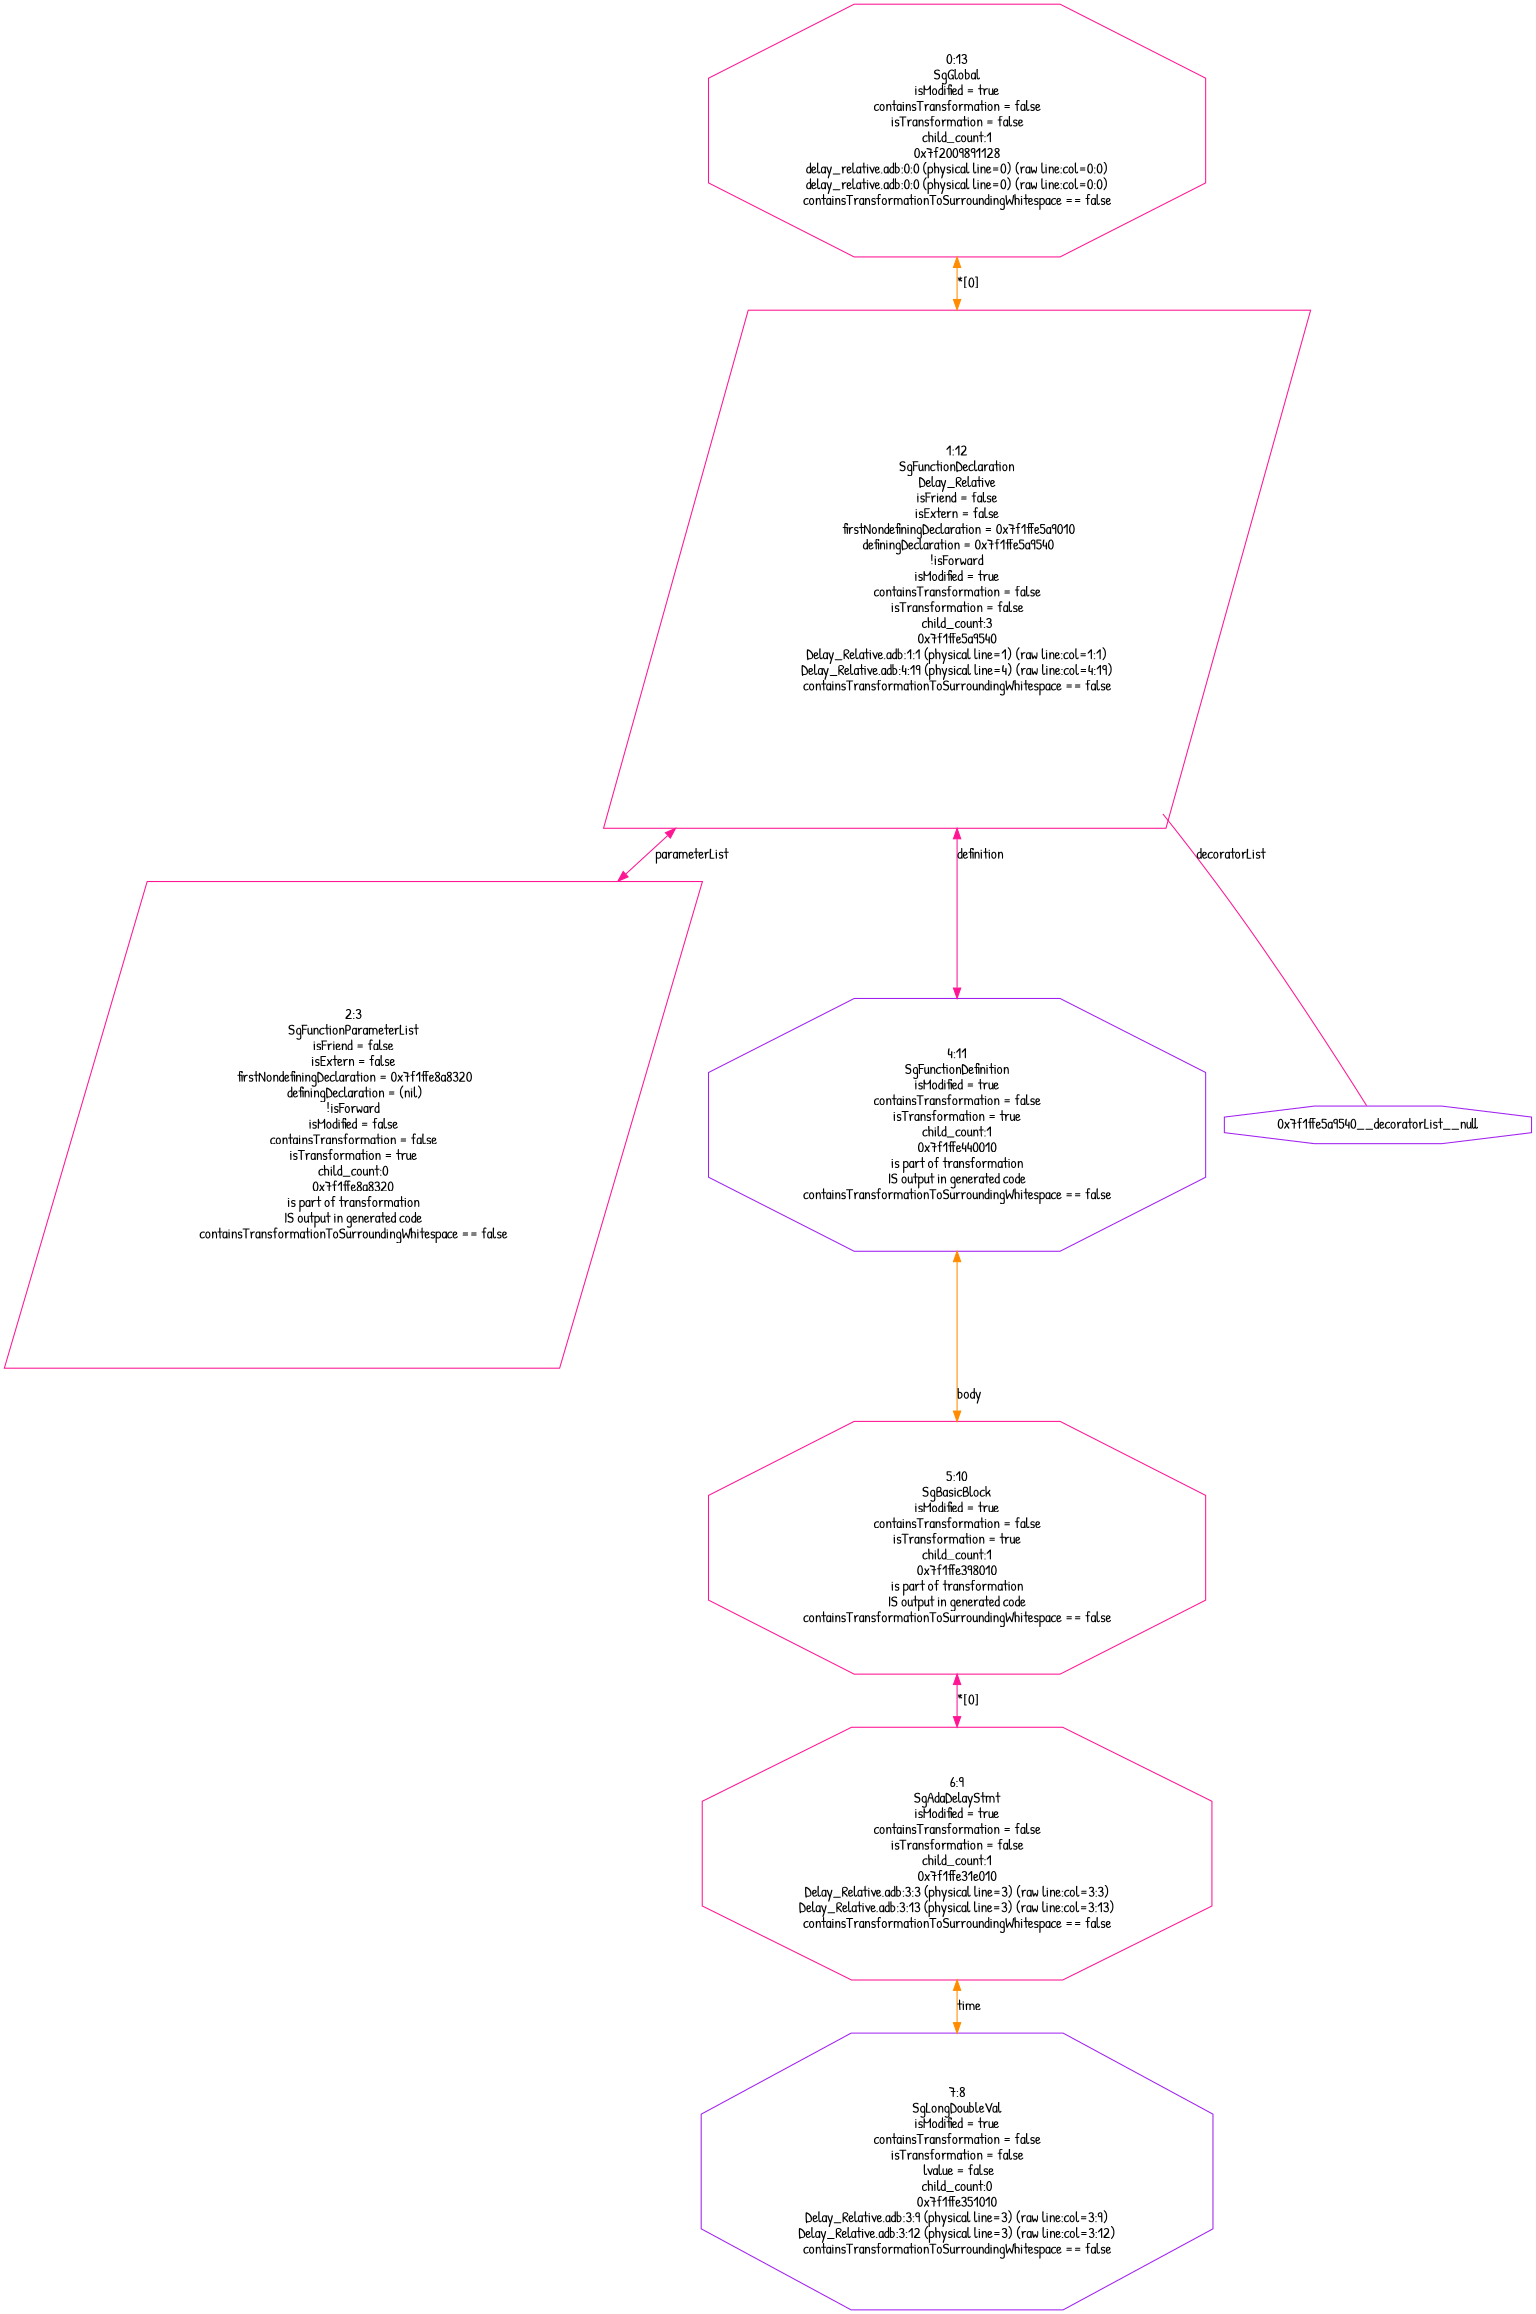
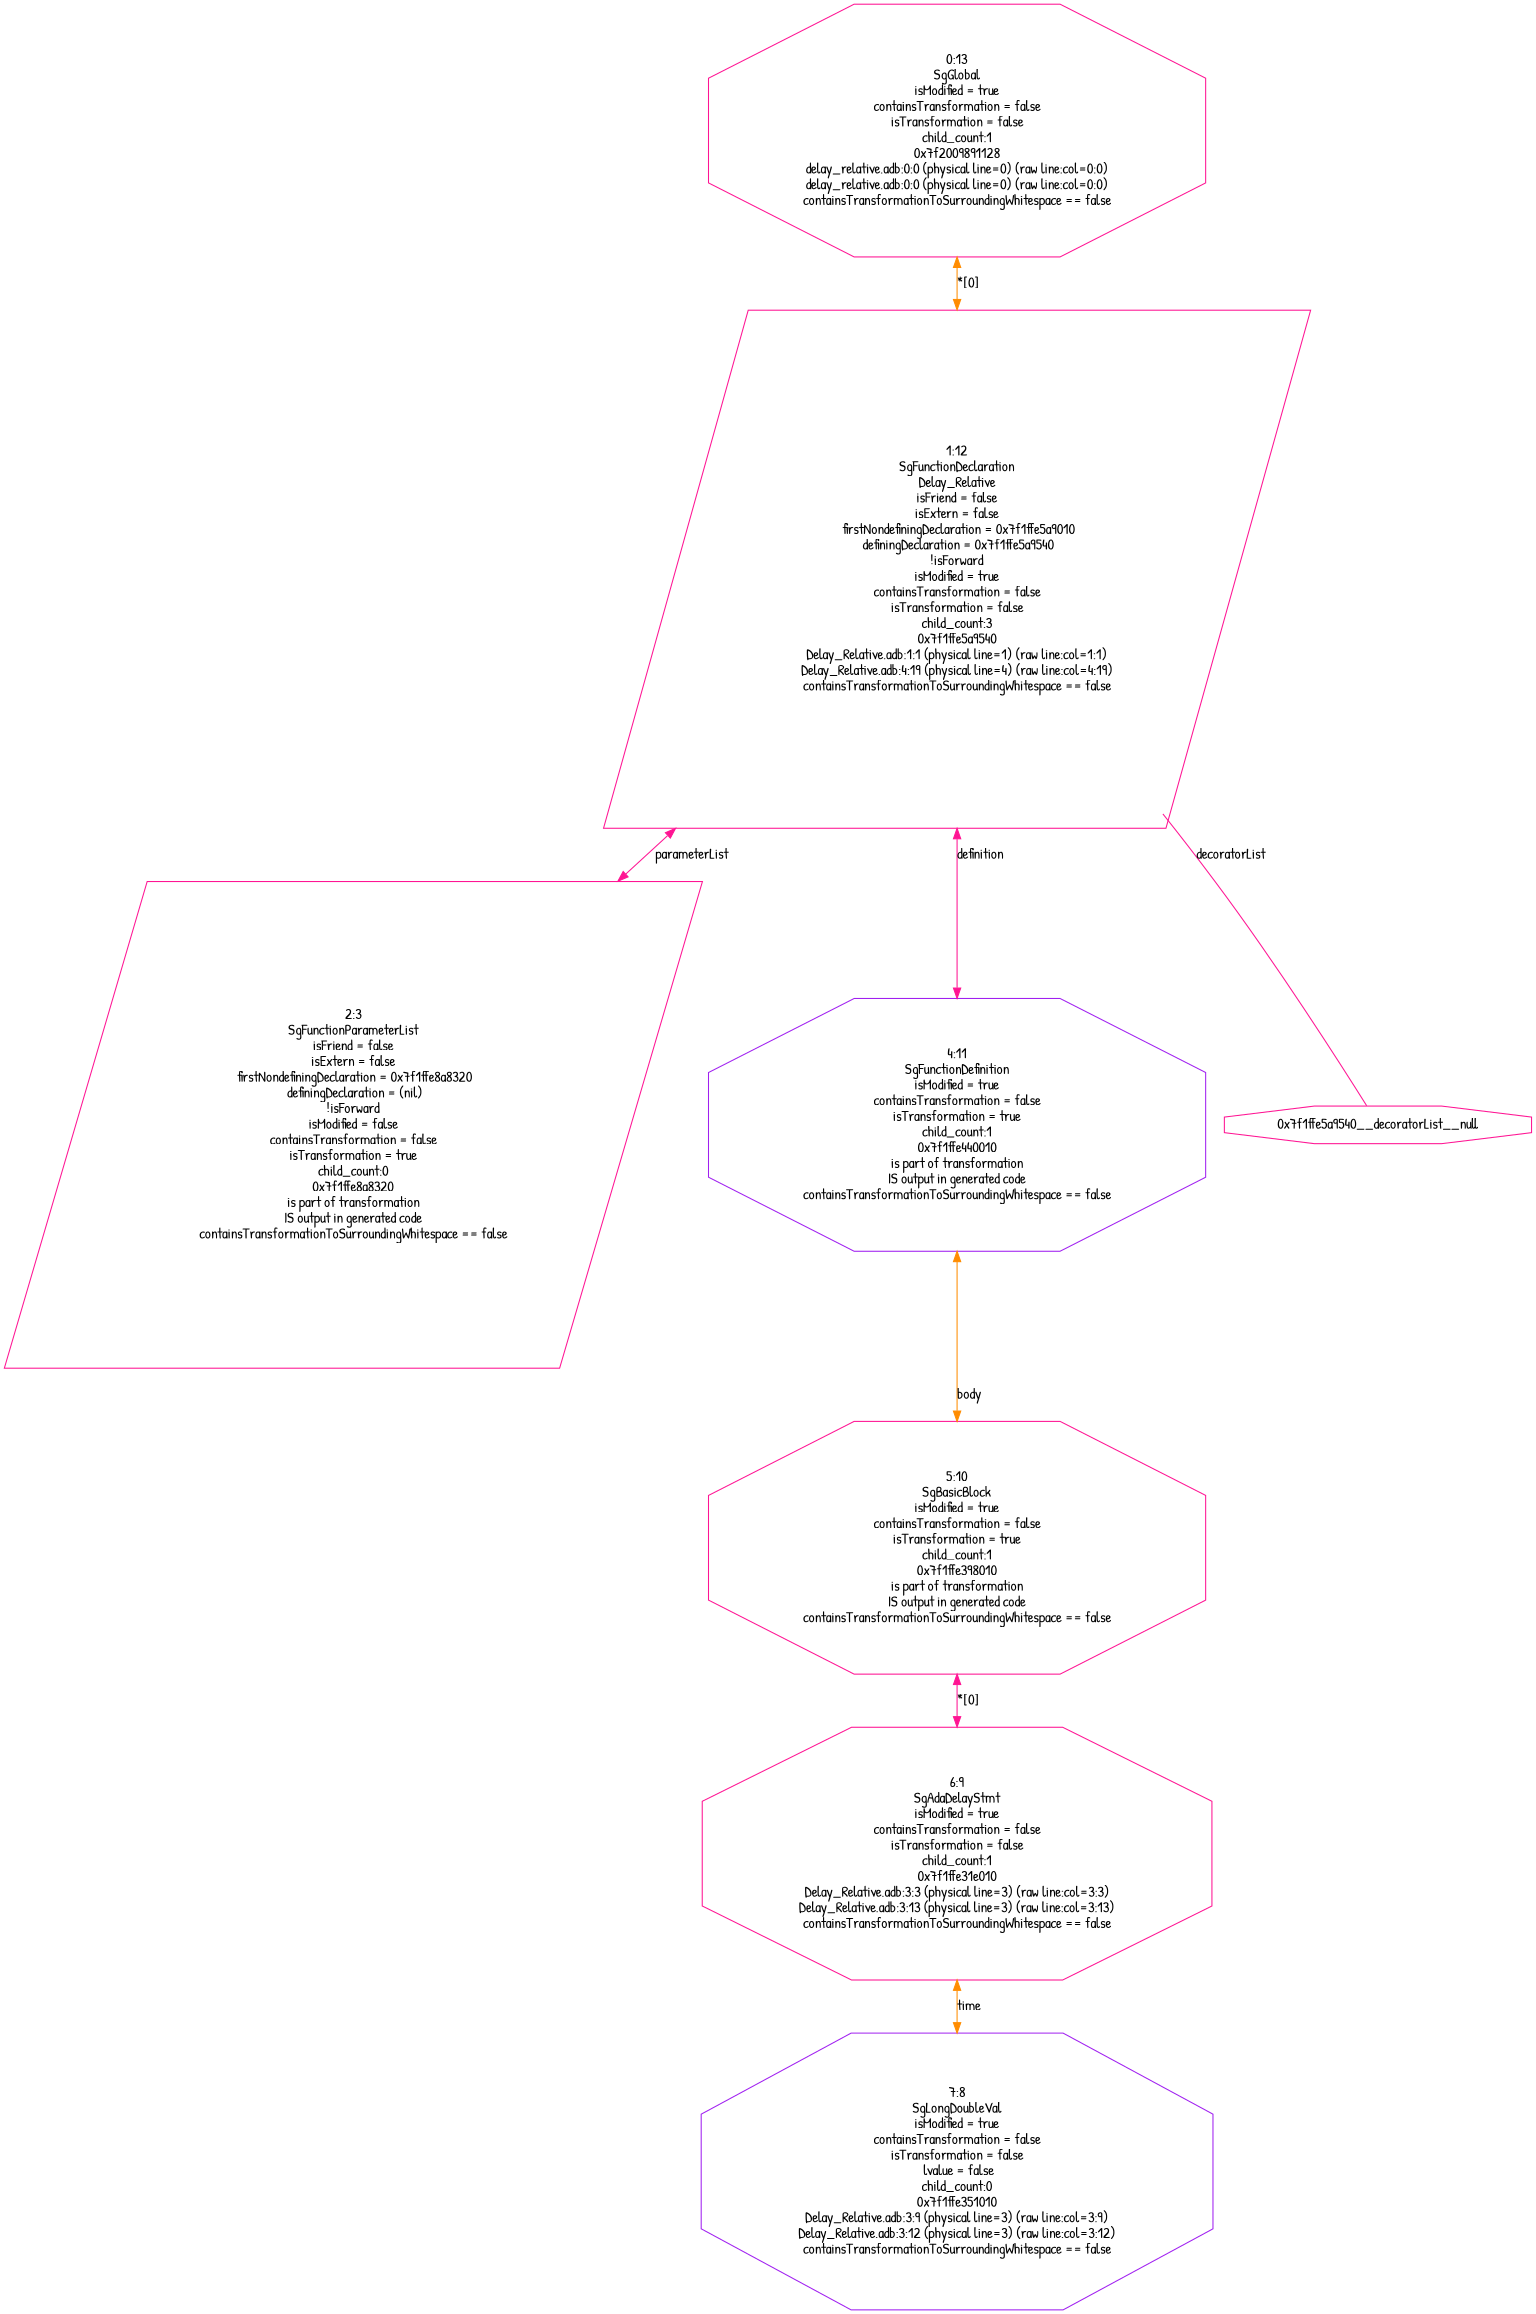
(1378, 1125) -> (1378, 1125)
